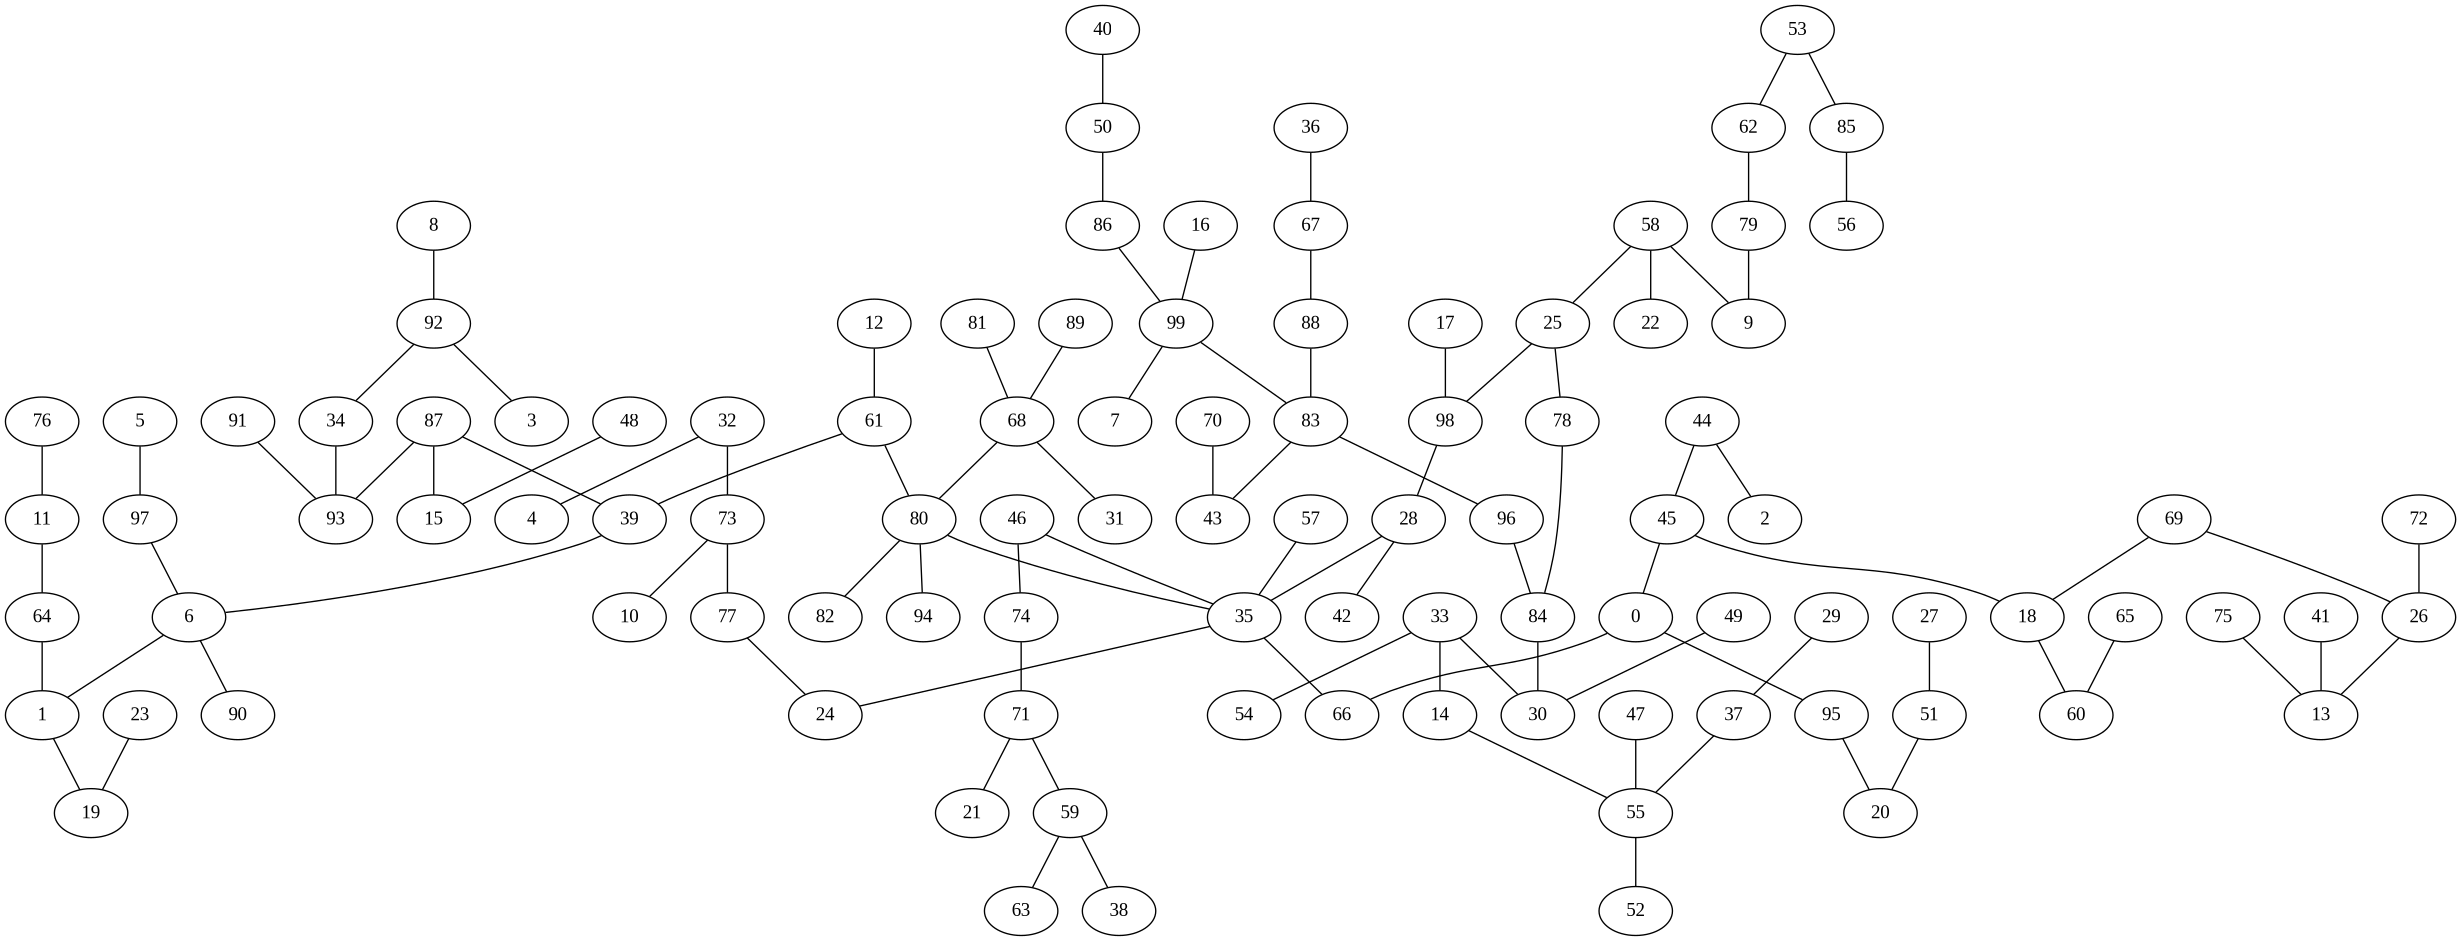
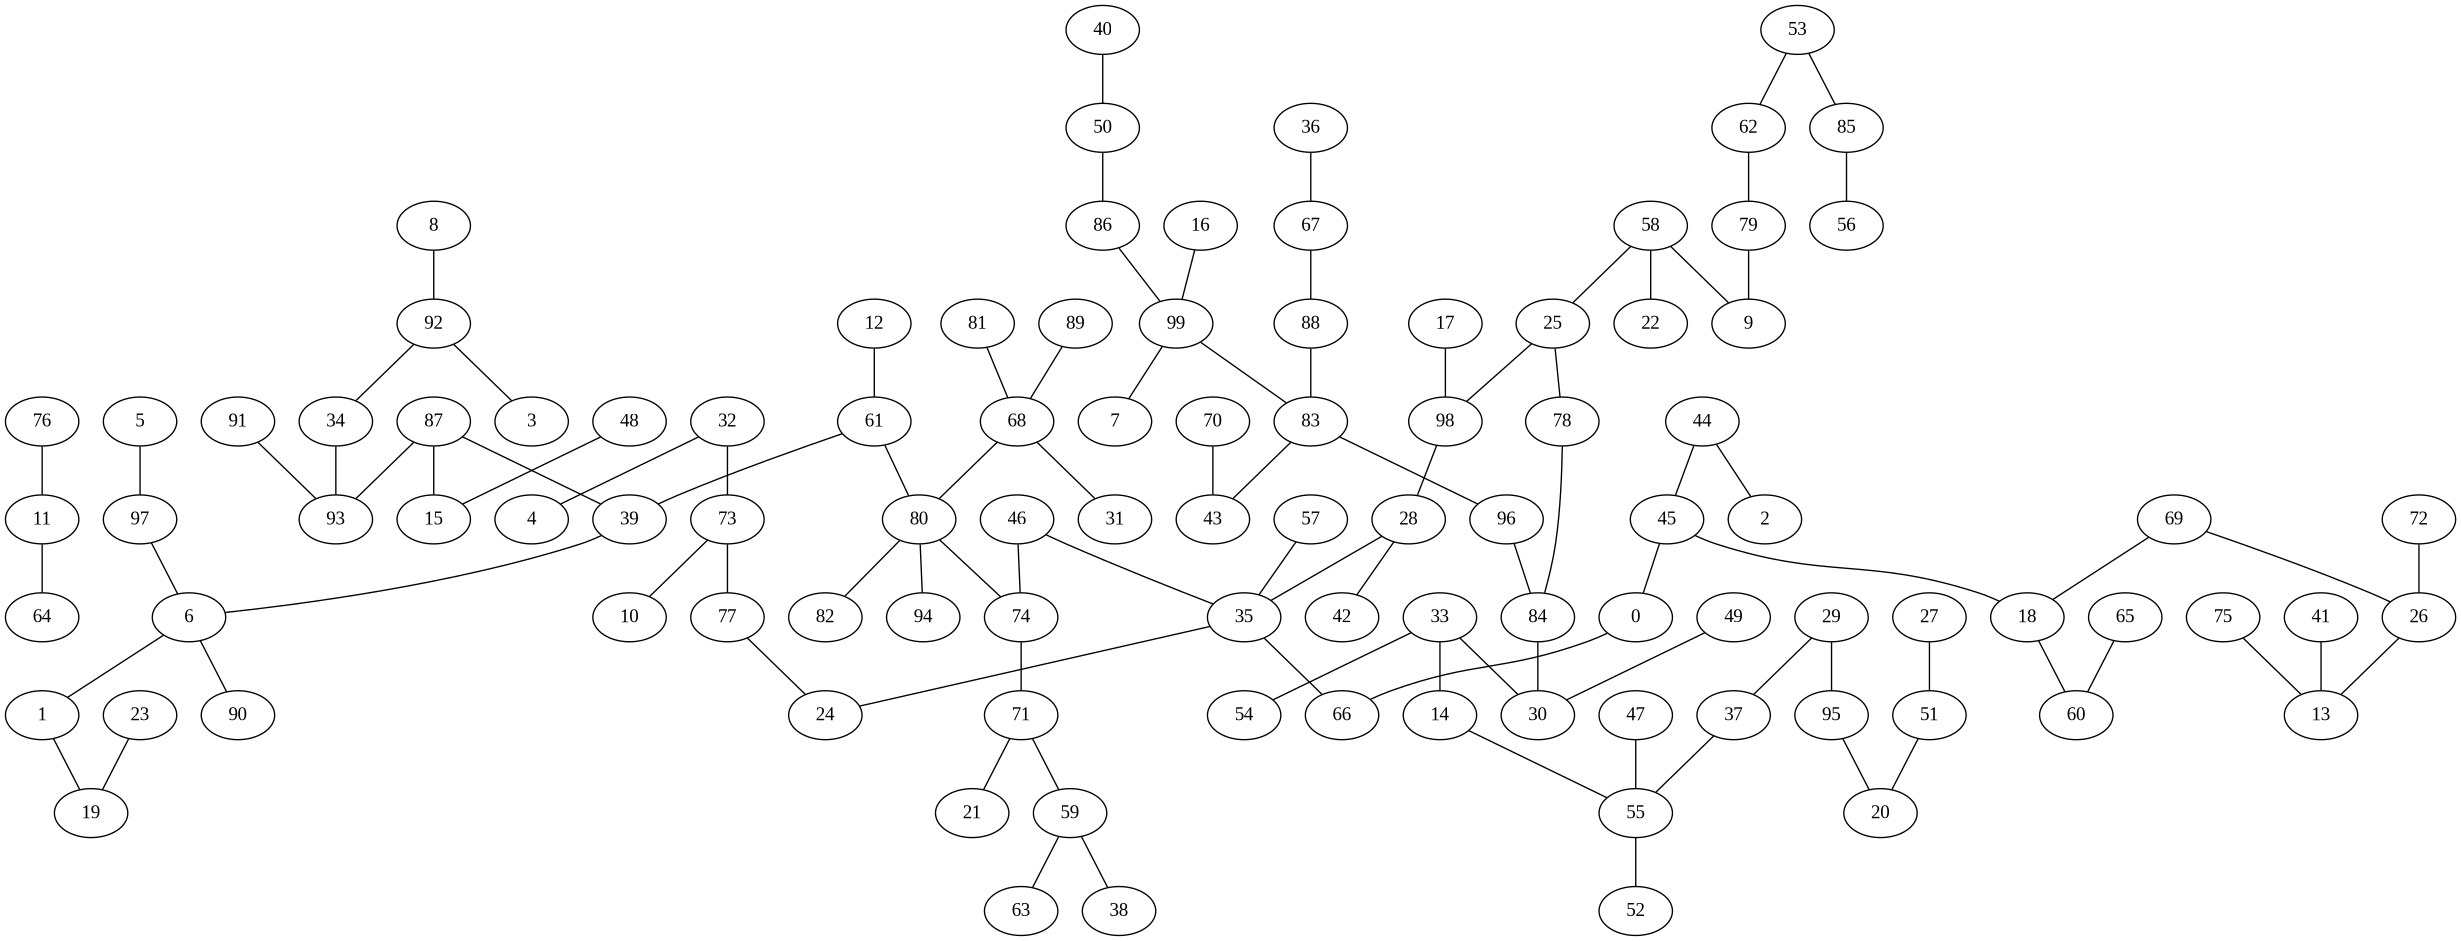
(1077, 578) -> (970, 568)
(42, 666) -> none
(1734, 666) -> (1832, 666)
